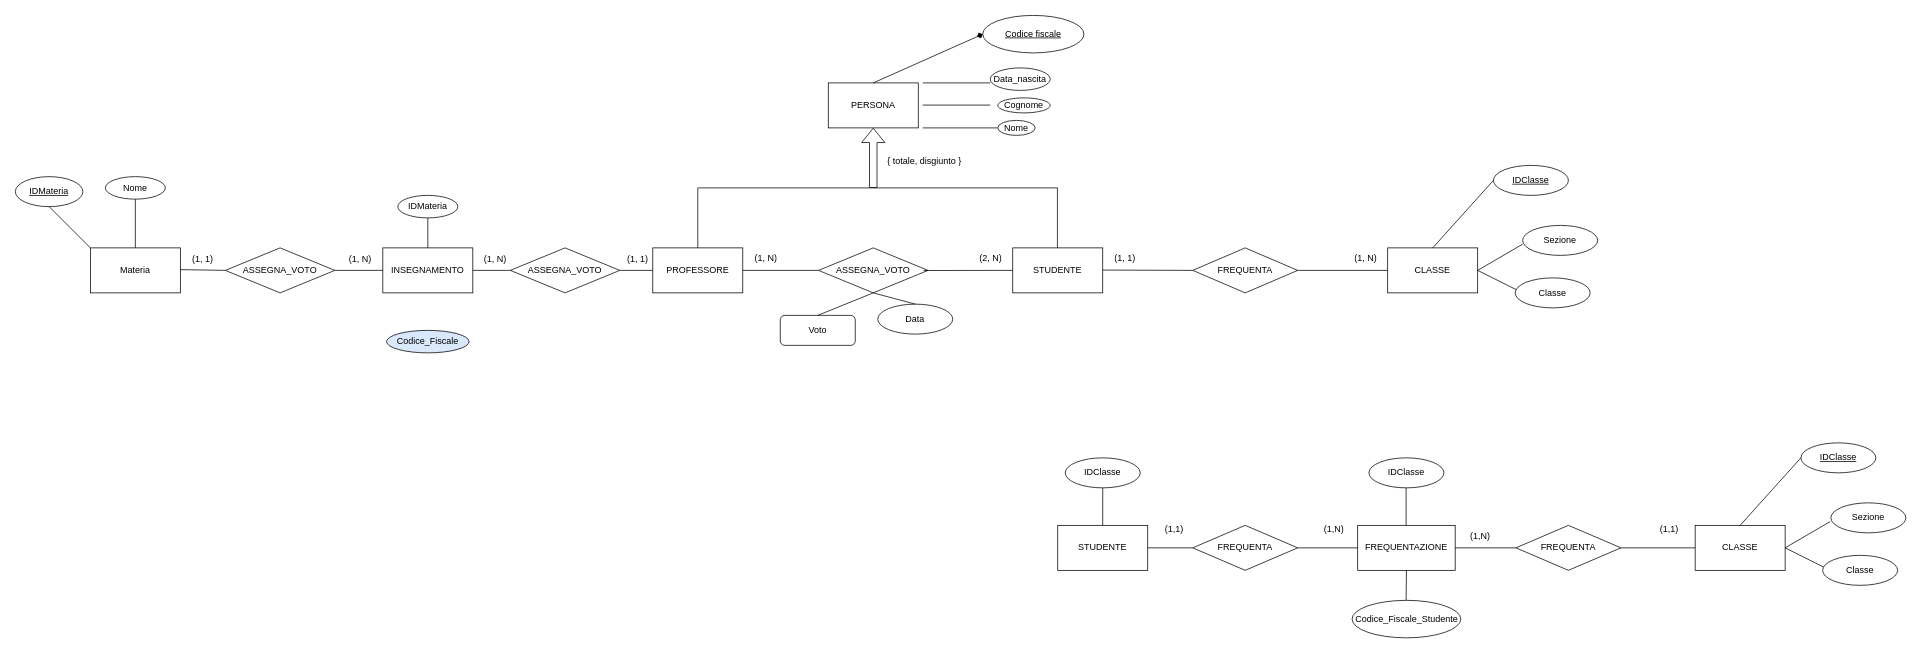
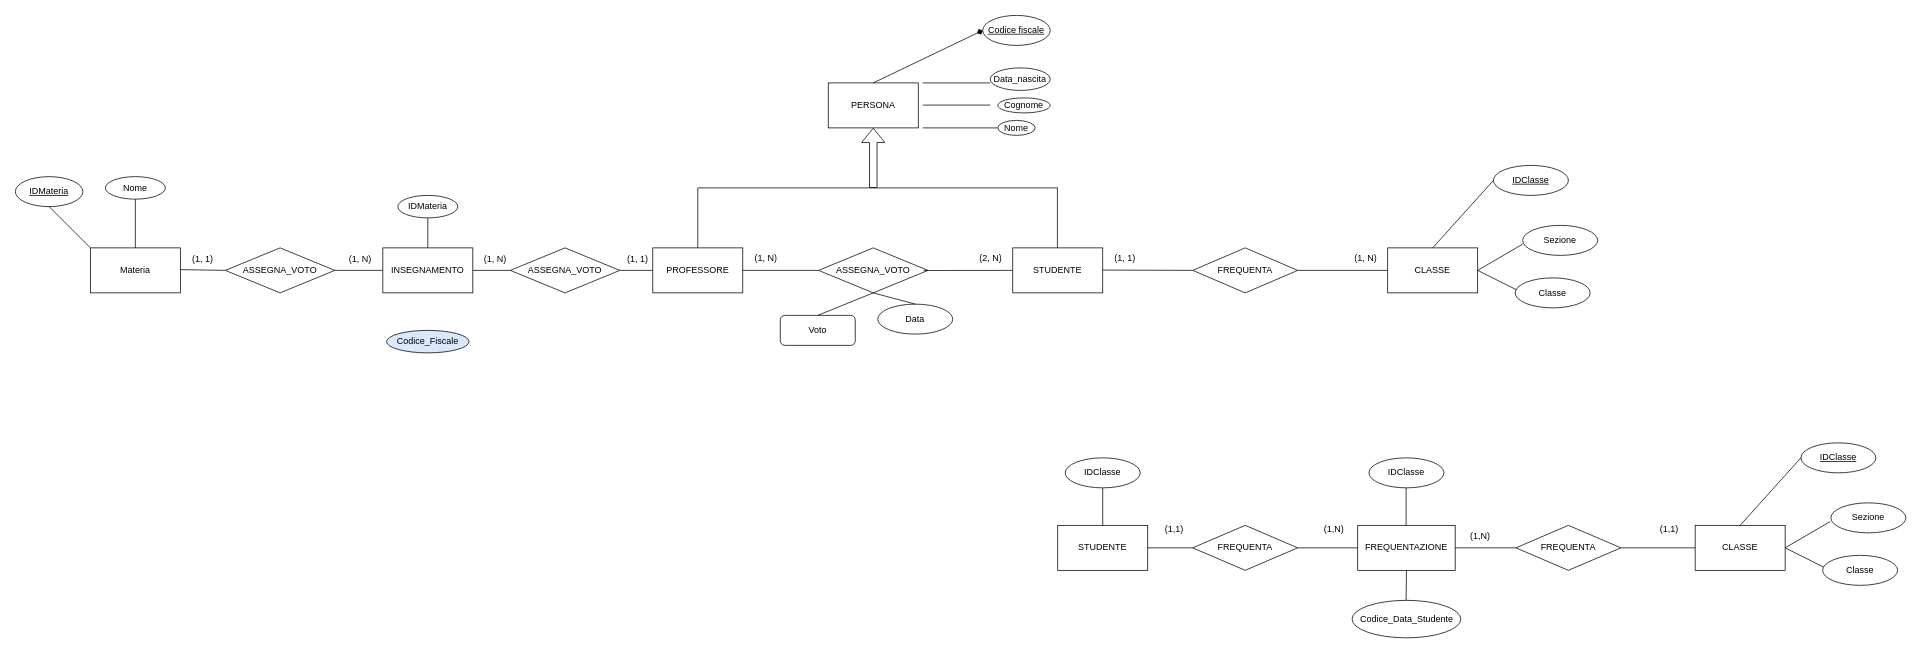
(1034, 34) -> (1017, 30)
(929, 162) -> none
(1407, 619) -> (1407, 619)
